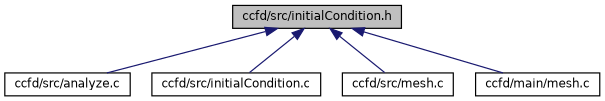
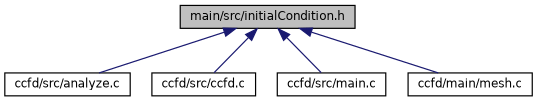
(317, 17) -> (268, 17)
(236, 84) -> (204, 84)
(398, 84) -> (332, 84)
